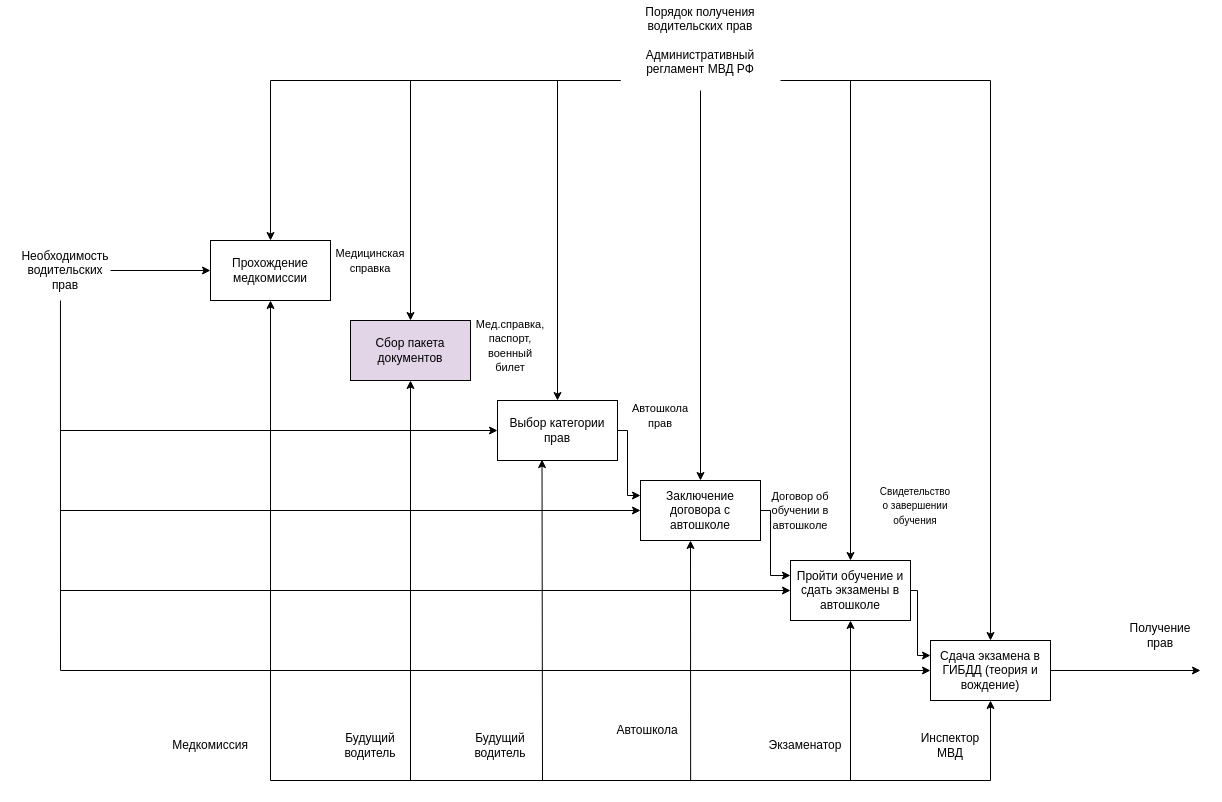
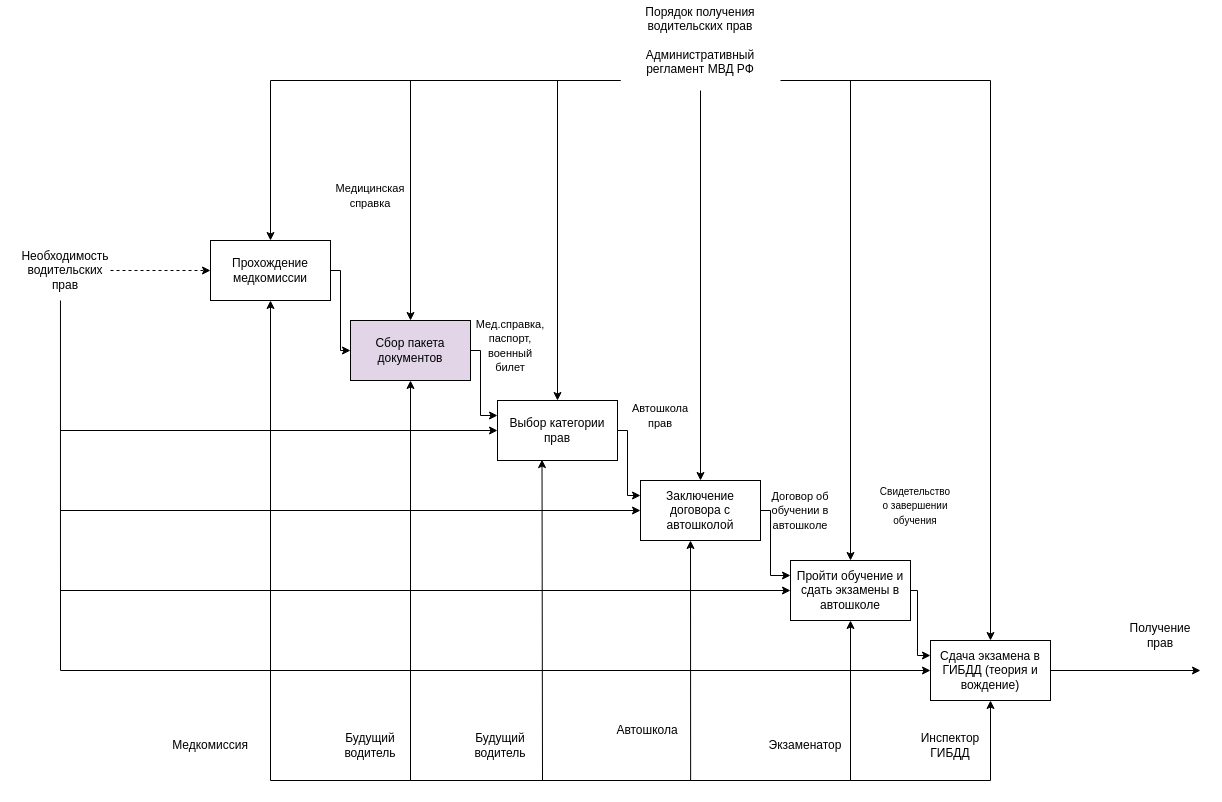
(371, 261) -> (371, 196)
(157, 271) -> (157, 271)
none -> (341, 307)
none -> (481, 383)
(701, 511) -> (701, 511)
(951, 746) -> (951, 746)
